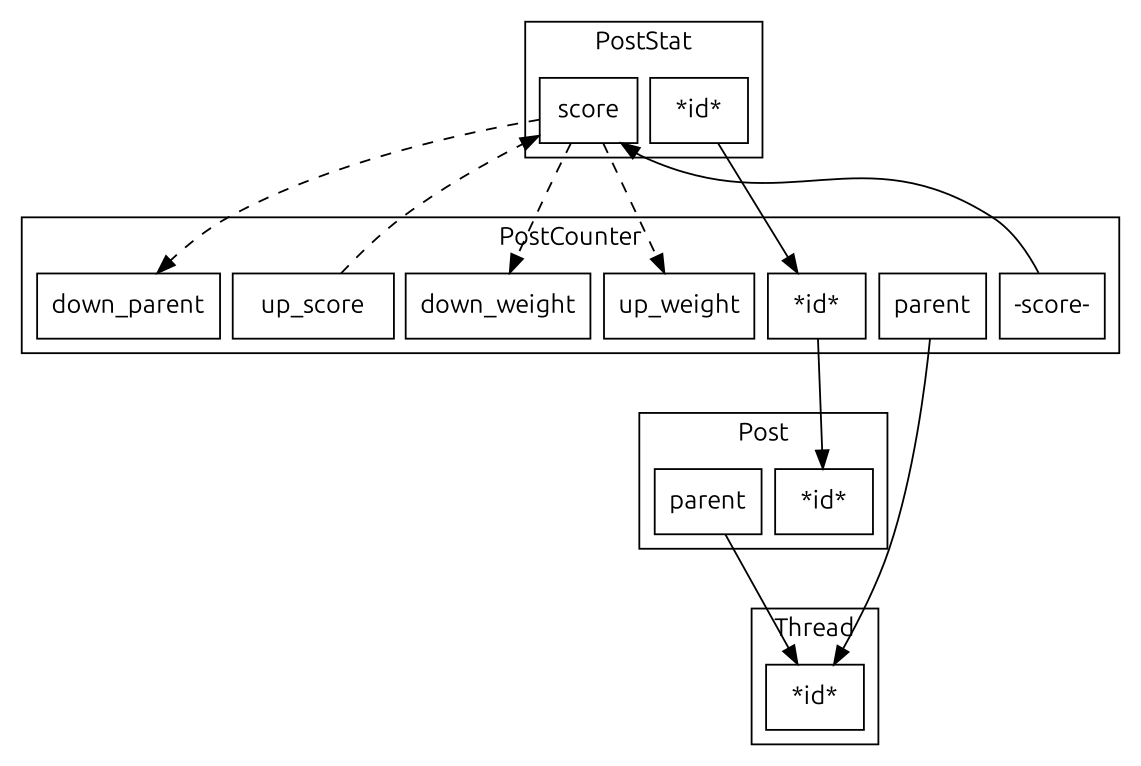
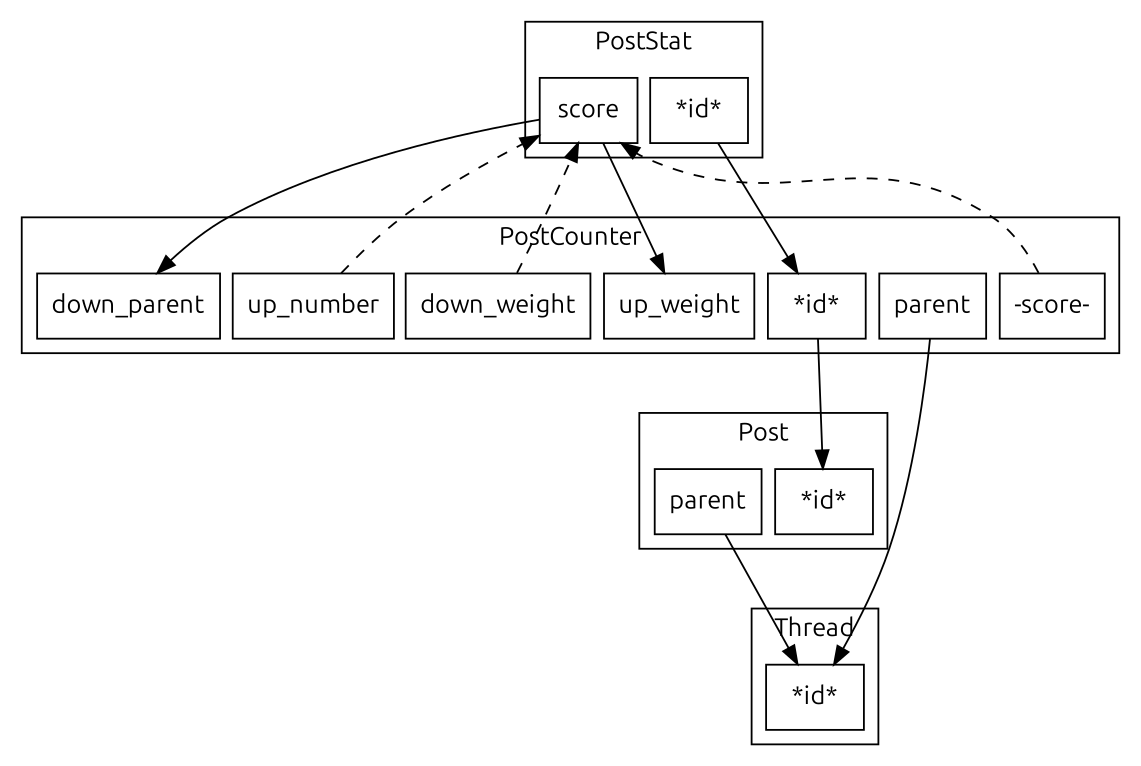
(346, 168) -> (346, 168)
(852, 179) -> (852, 179)
(544, 199) -> (550, 205)
(630, 200) -> (630, 200)
(313, 306) -> (313, 306)
